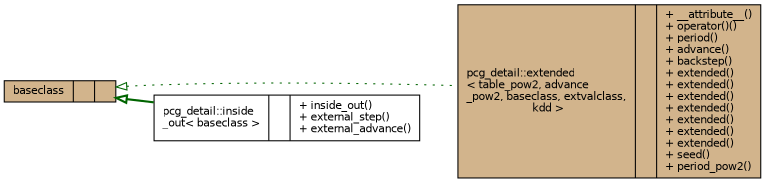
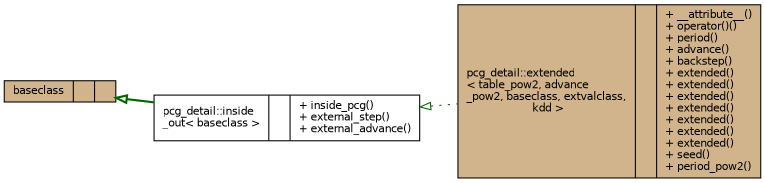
(292, 83) -> (444, 105)
(336, 106) -> (336, 106)
